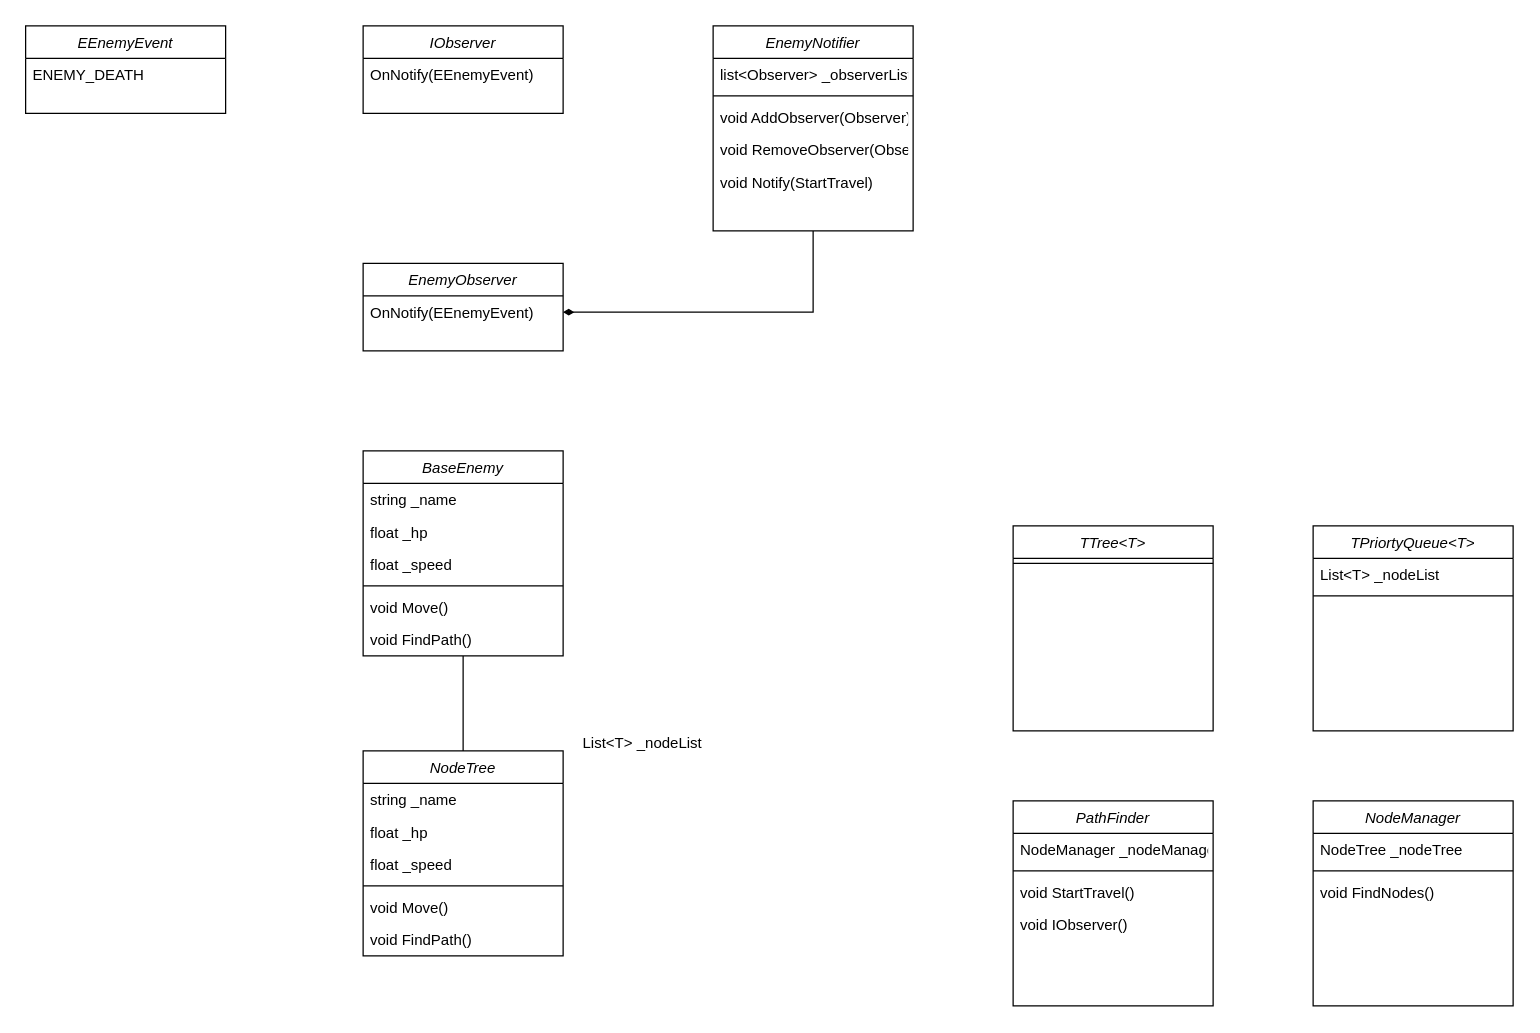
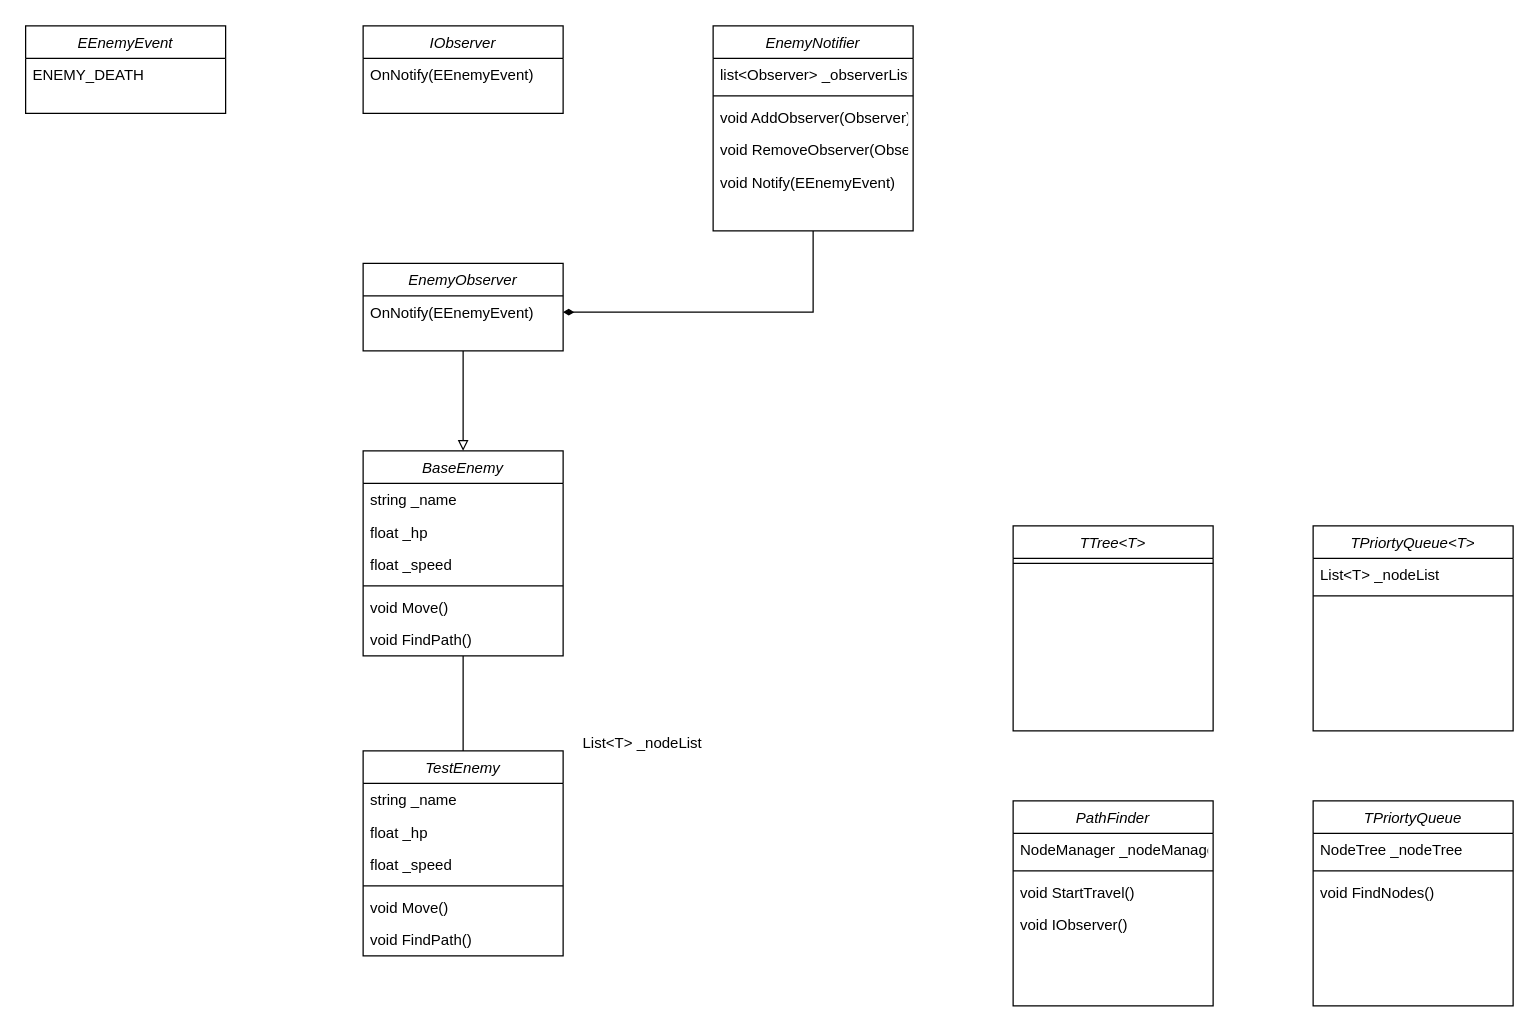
(813, 183) -> (815, 183)
none -> (463, 396)
(463, 768) -> (463, 768)
(1413, 818) -> (1413, 818)
